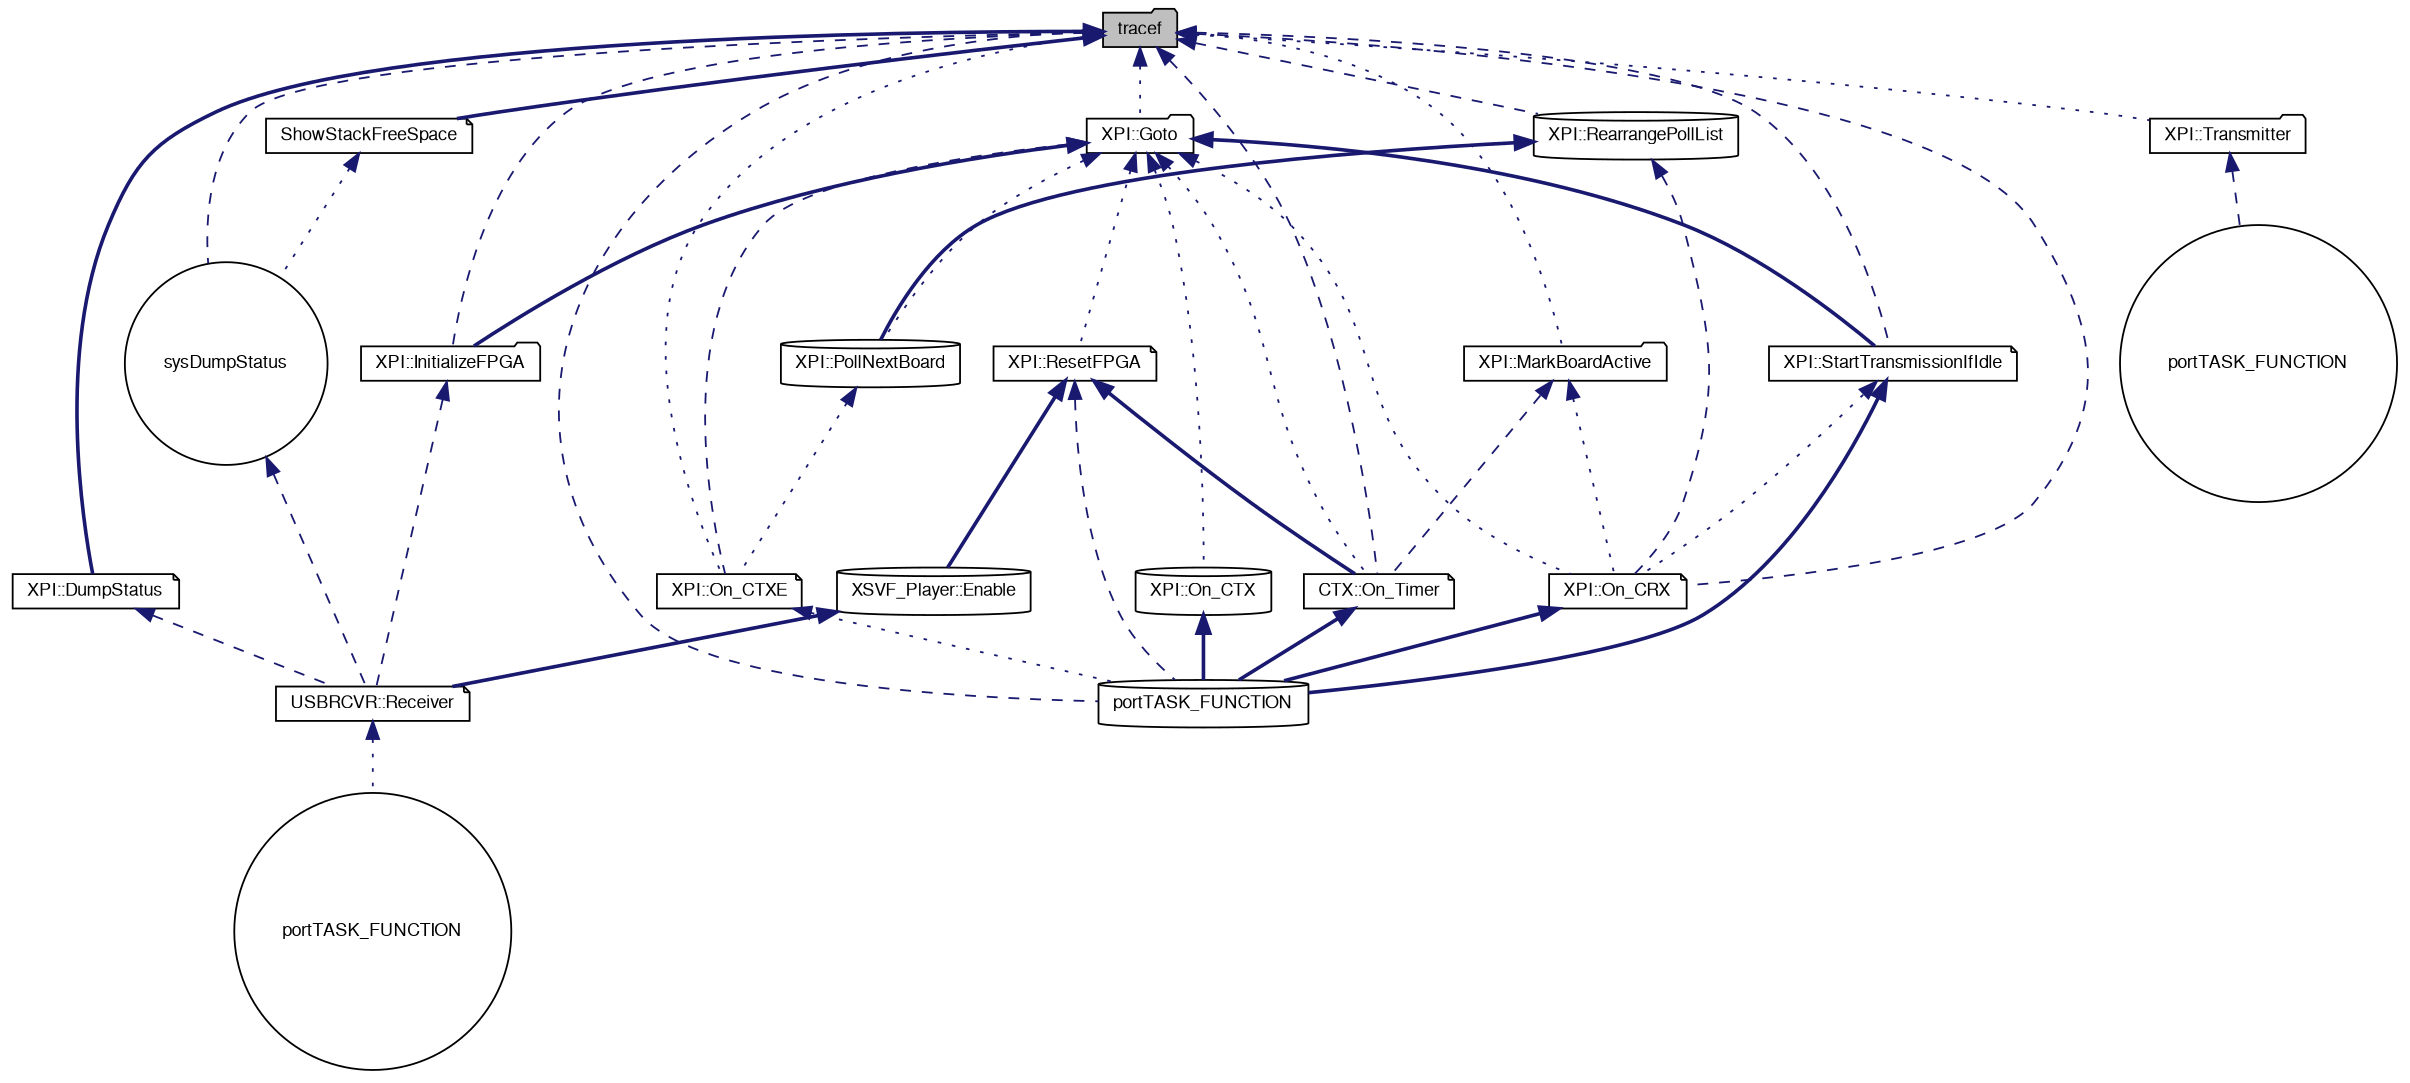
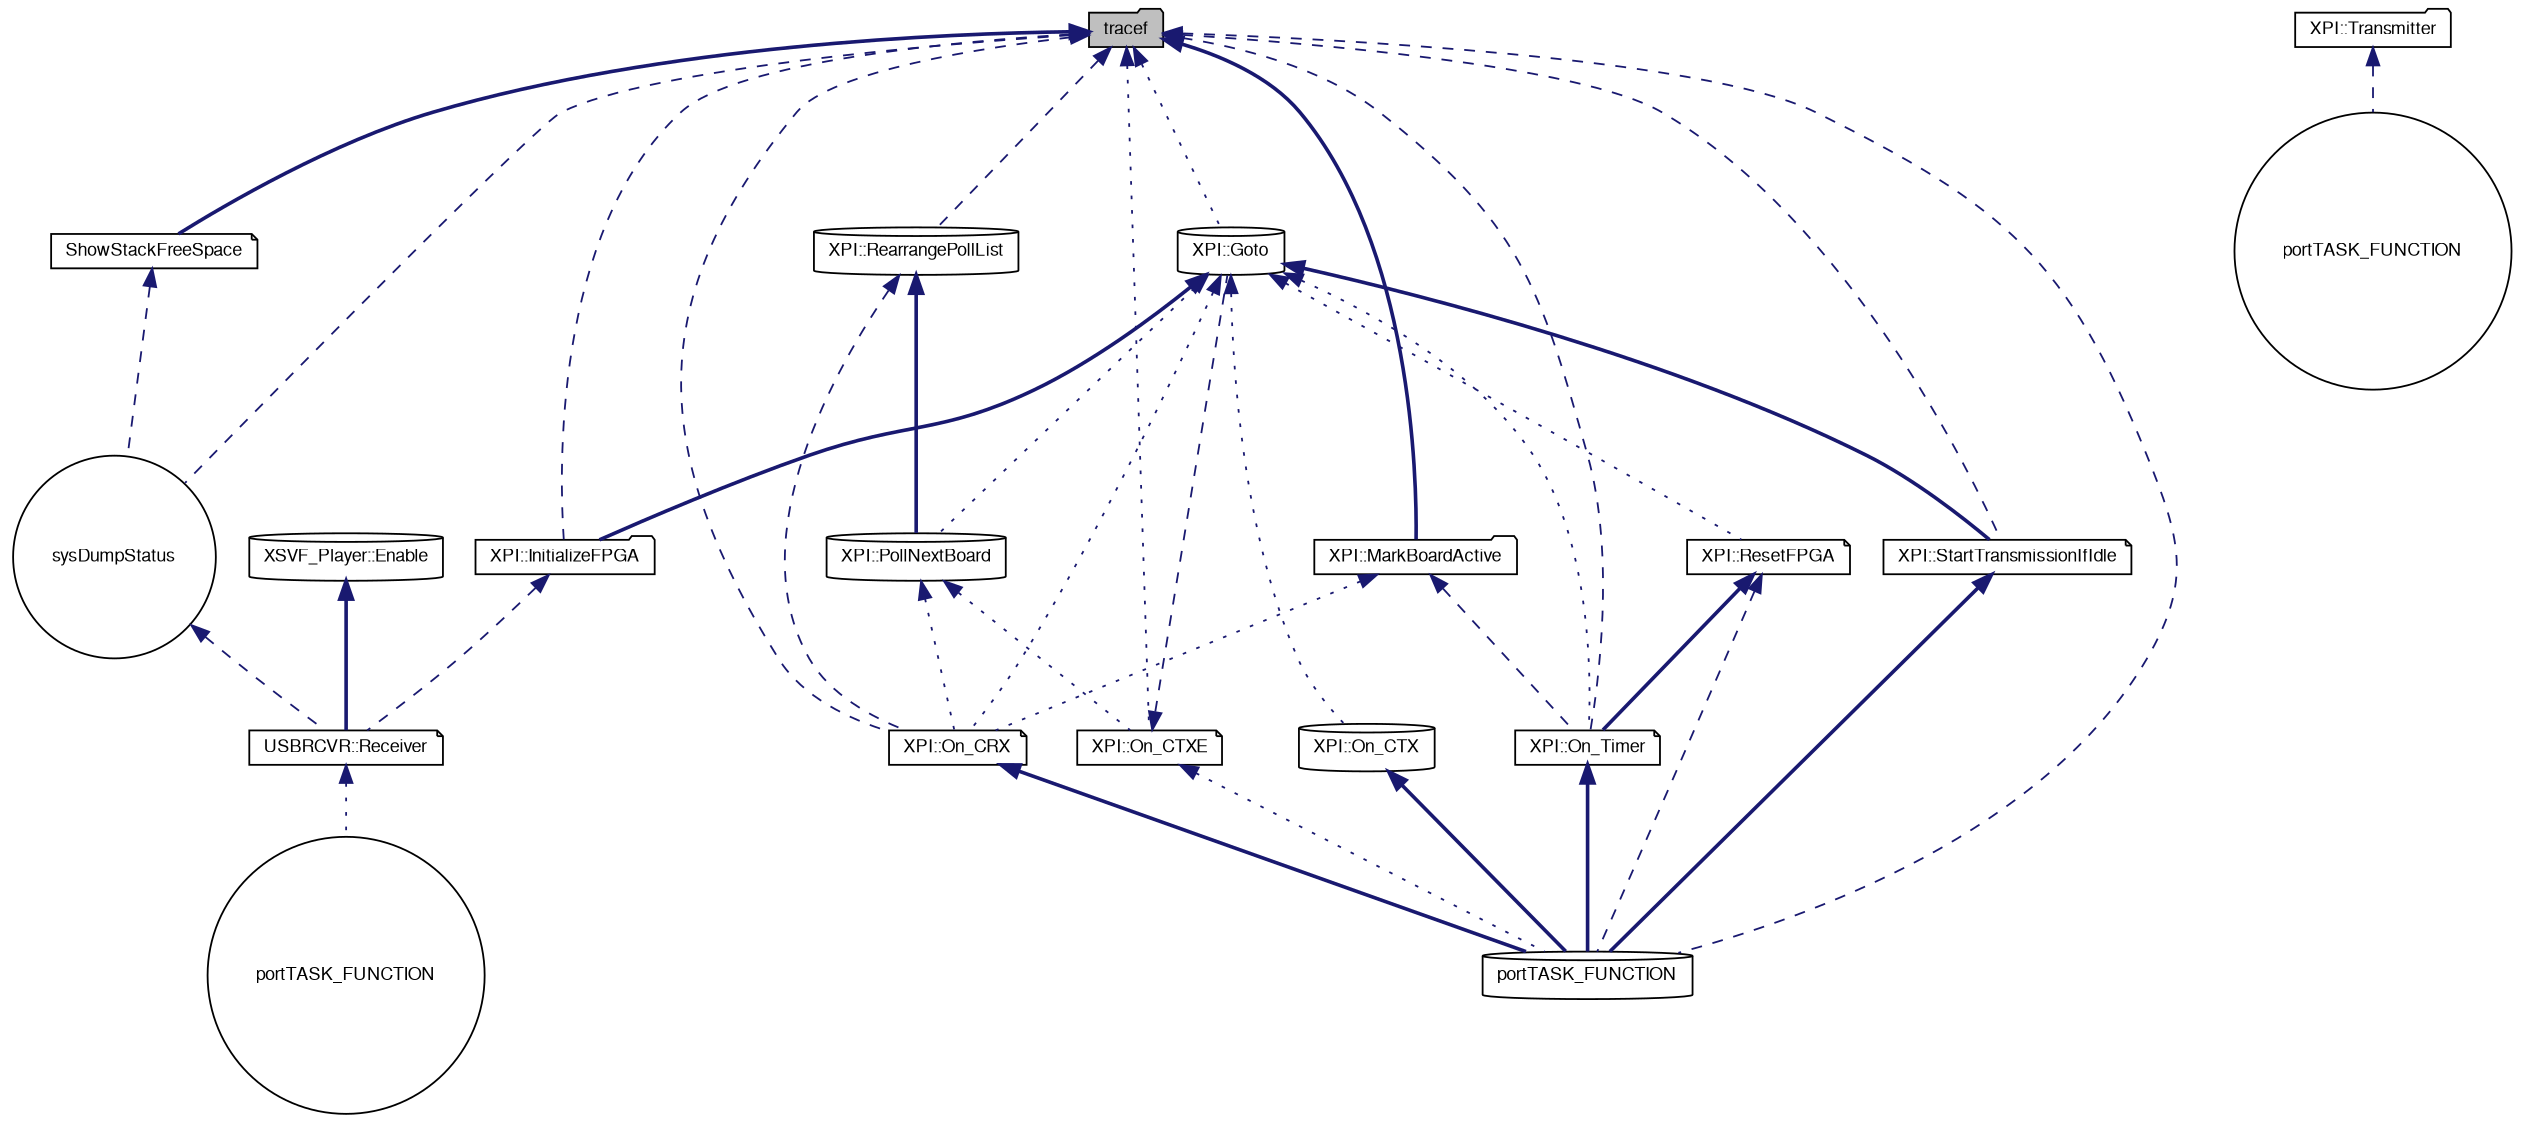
(1673, 69) -> none
(1442, 116) -> (1373, 249)
(1140, 136) -> (1231, 251)
(315, 223) -> (139, 371)
(751, 244) -> (1191, 494)
(1002, 482) -> none
(1757, 490) -> (940, 664)
(96, 591) -> none
(1379, 591) -> (1588, 748)
